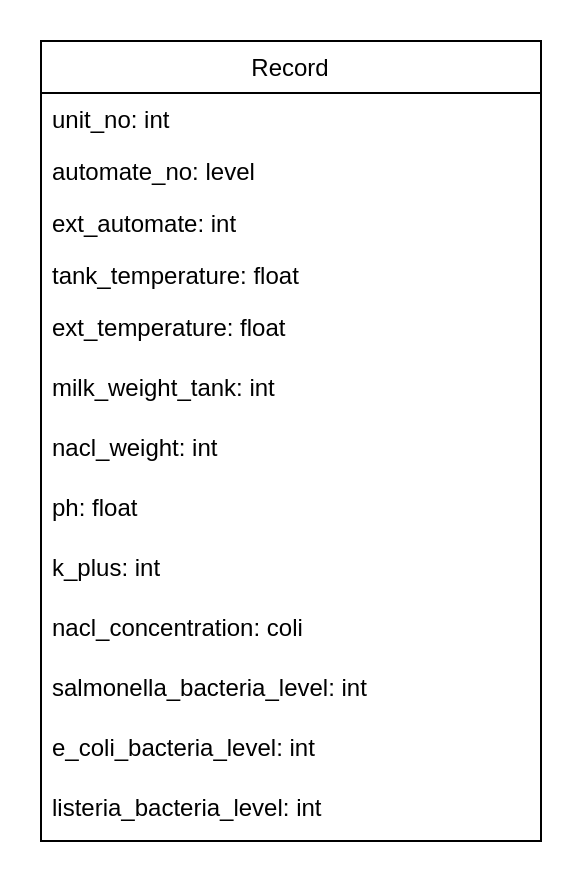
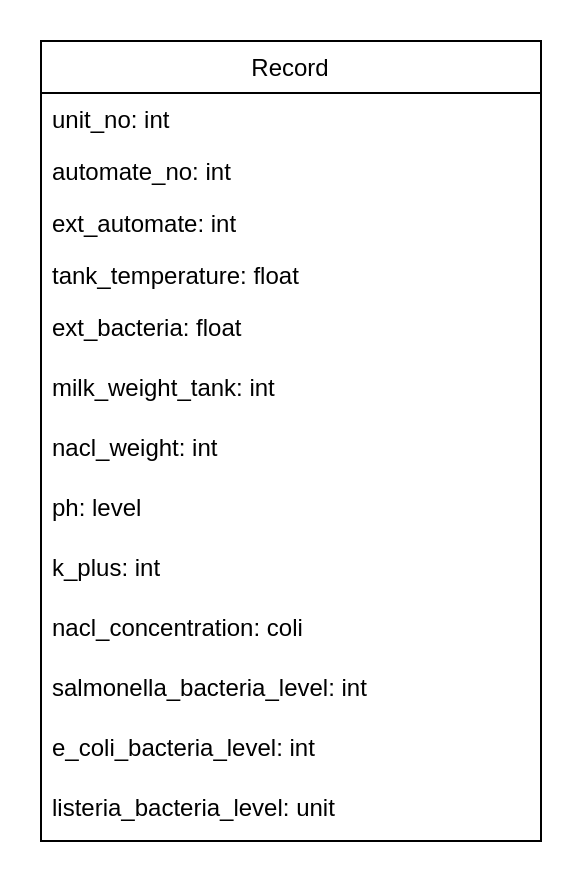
(160, 172) -> (150, 172)
(190, 328) -> (167, 328)
(103, 508) -> (100, 508)
(212, 808) -> (219, 808)
